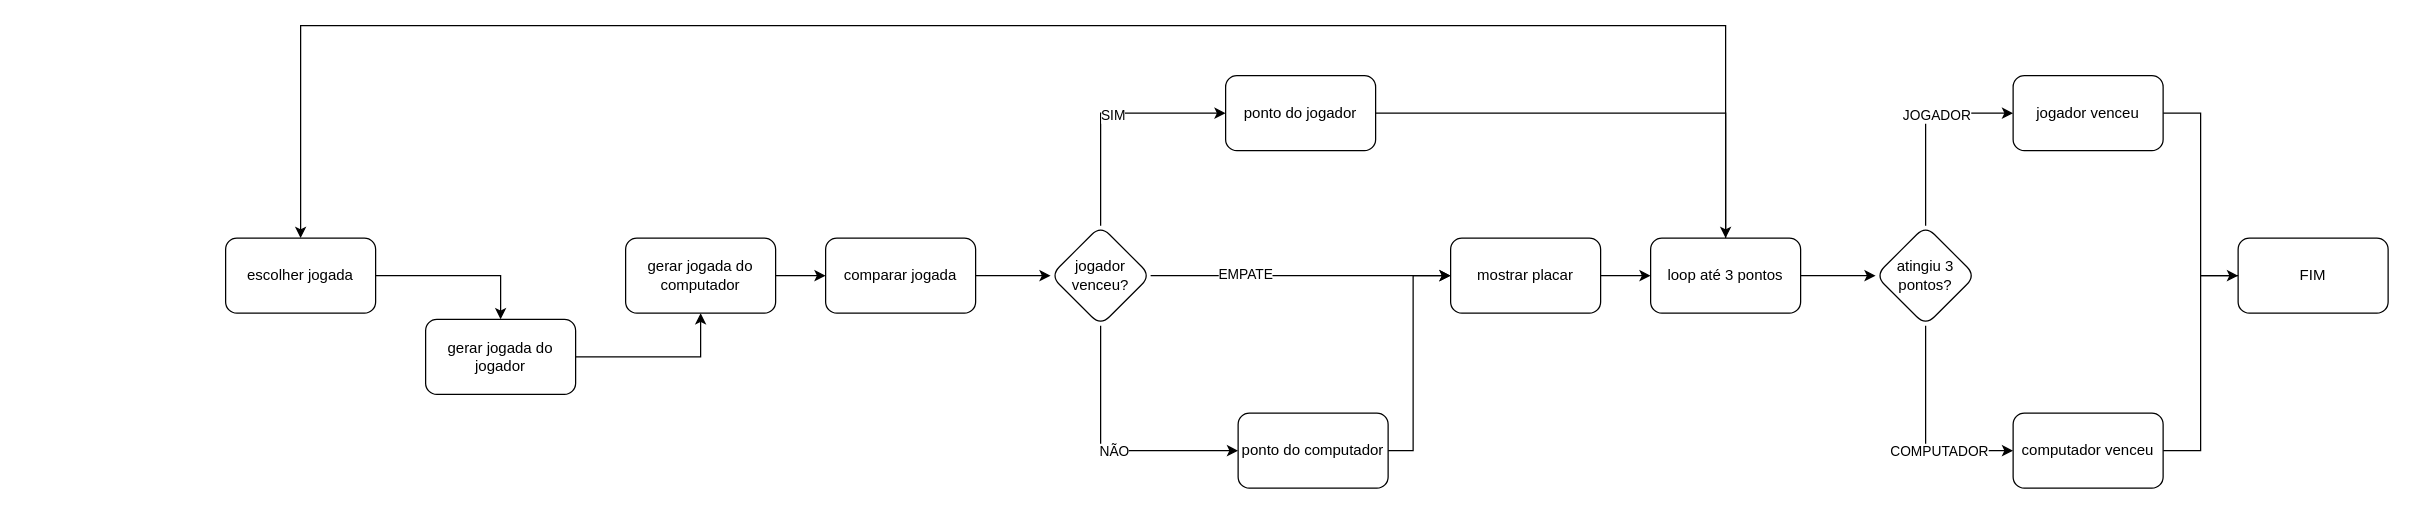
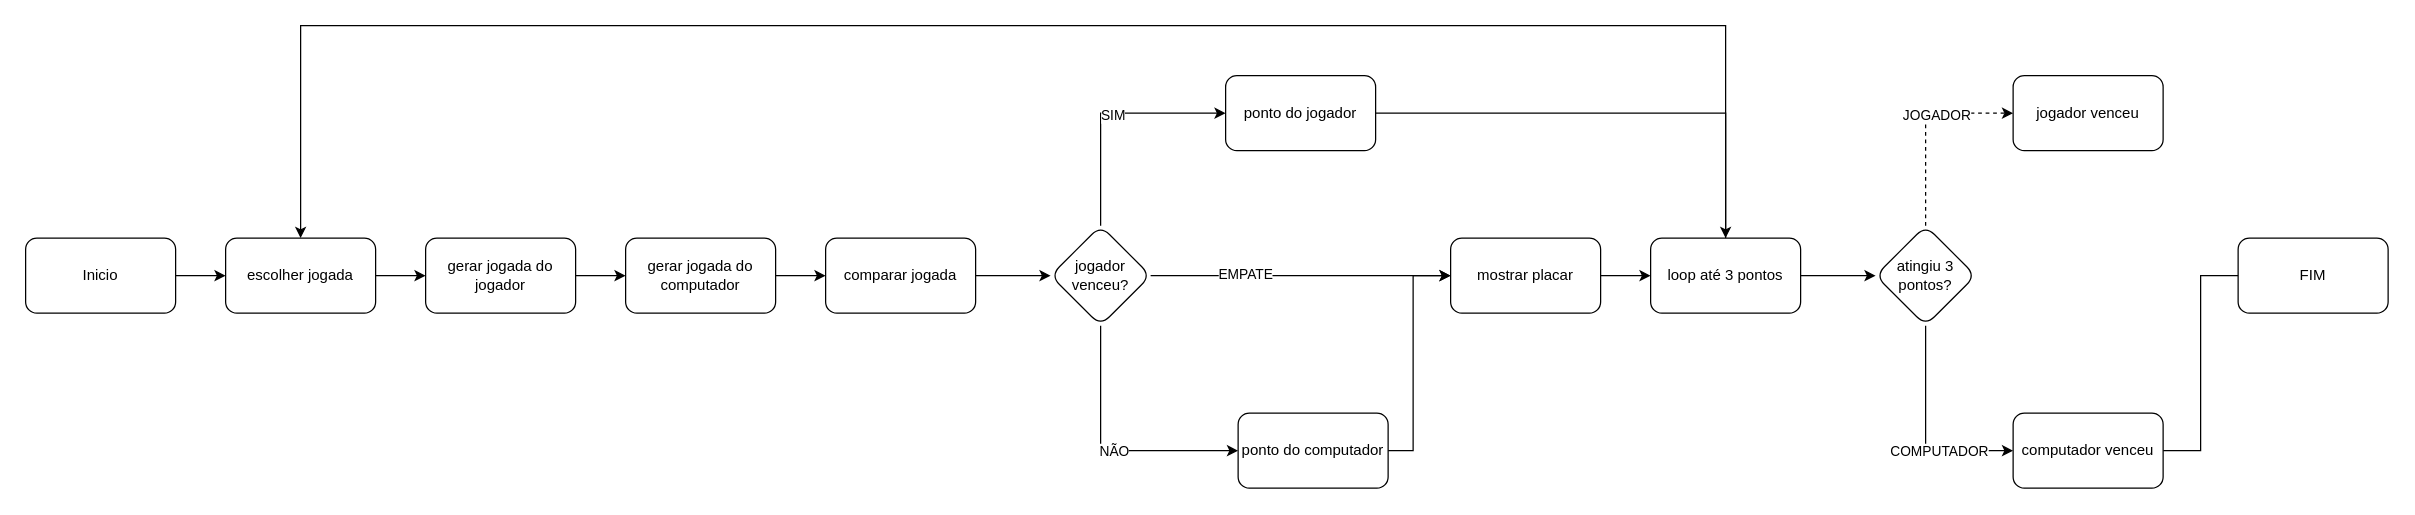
(1926, 174) -> (1926, 174)
(2201, 174) -> none
none -> (101, 276)
none -> (197, 276)
(501, 357) -> (501, 276)
